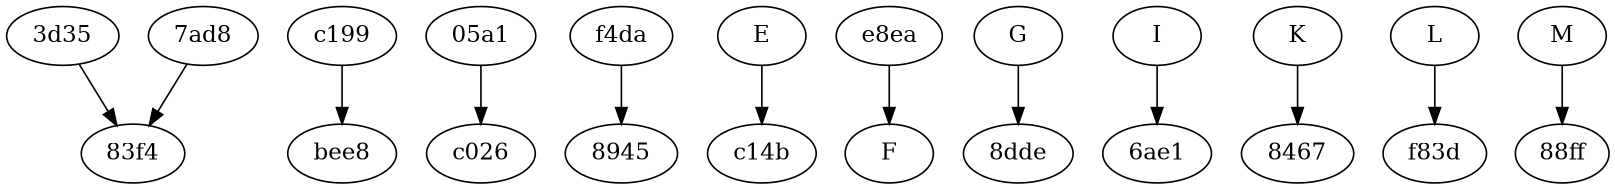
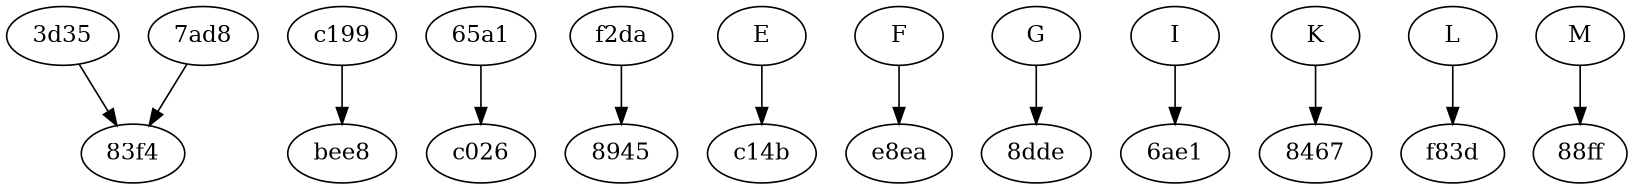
(481, 36) -> (481, 36)
(621, 36) -> (621, 36)
(889, 87) -> (899, 87)
